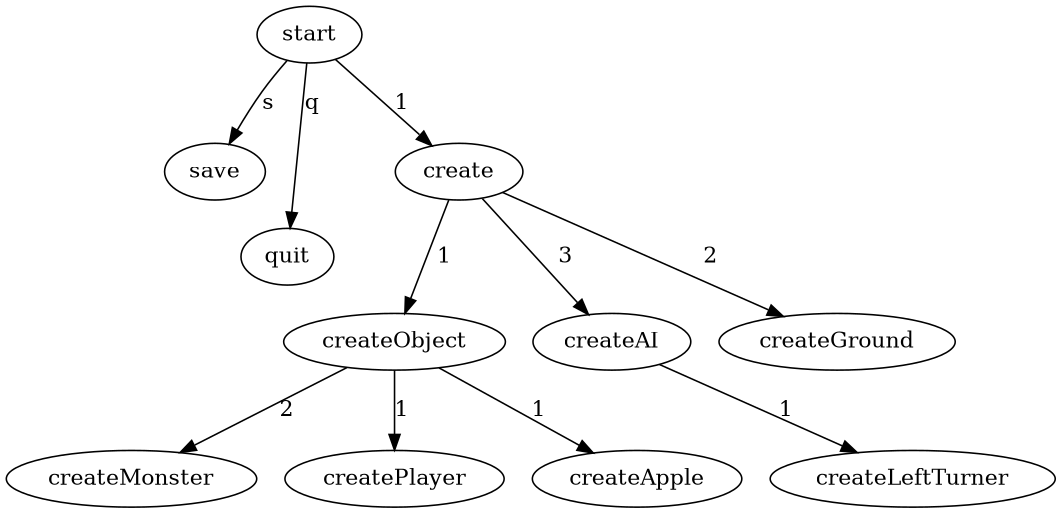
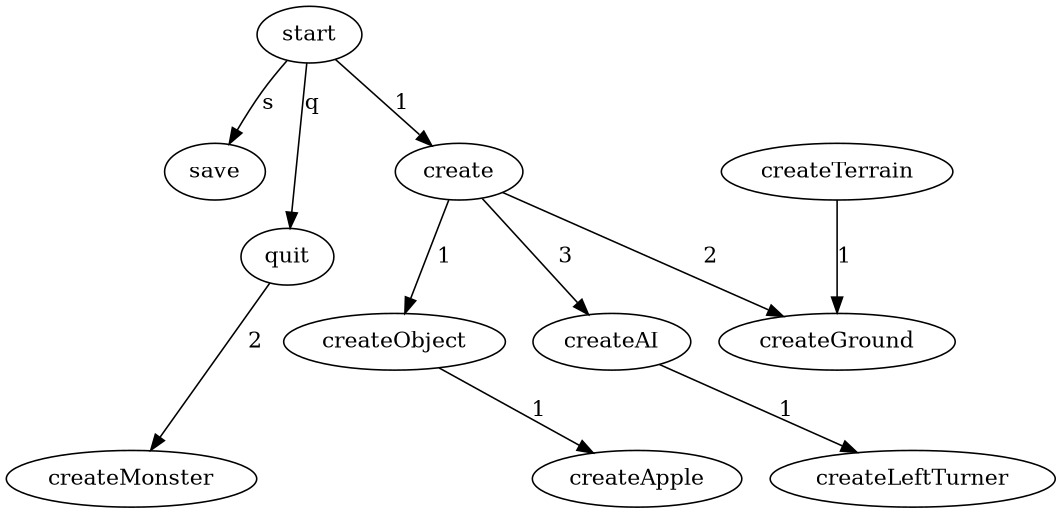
none -> (837, 172)
(271, 406) -> (215, 360)
(395, 479) -> none
